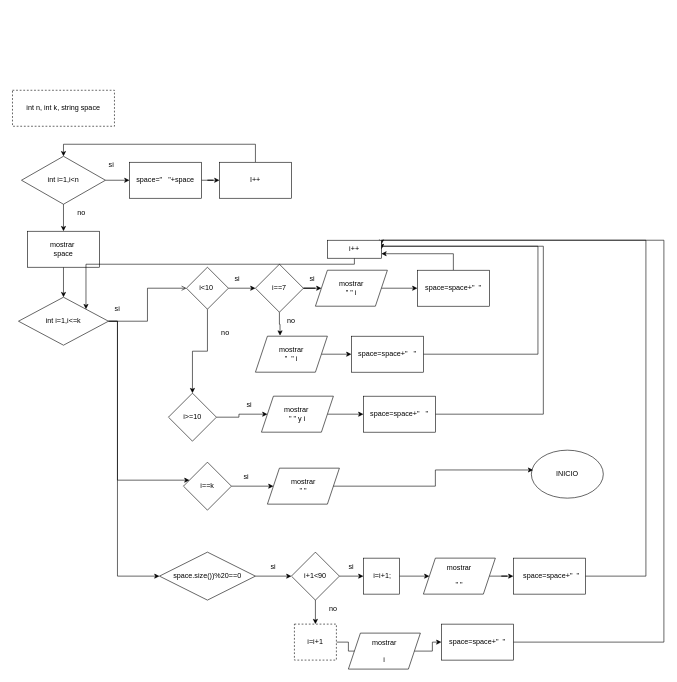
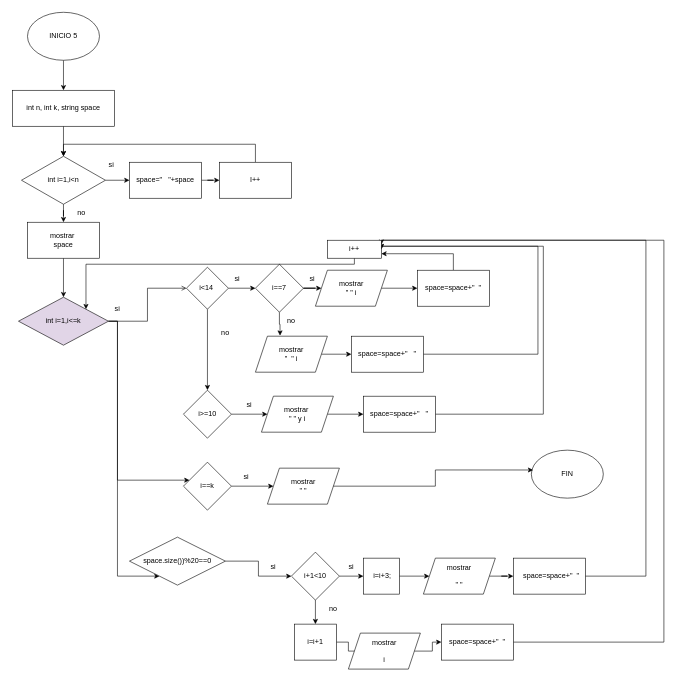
none -> (63, 36)
none -> (63, 73)
(63, 108) -> (63, 108)
none -> (63, 134)
(63, 249) -> (63, 240)
(207, 288) -> (207, 288)
(63, 321) -> (63, 321)
(192, 417) -> (207, 414)
(567, 474) -> (567, 474)
(207, 576) -> (177, 561)
(315, 576) -> (315, 576)
(381, 576) -> (381, 576)
(315, 642) -> (315, 642)
